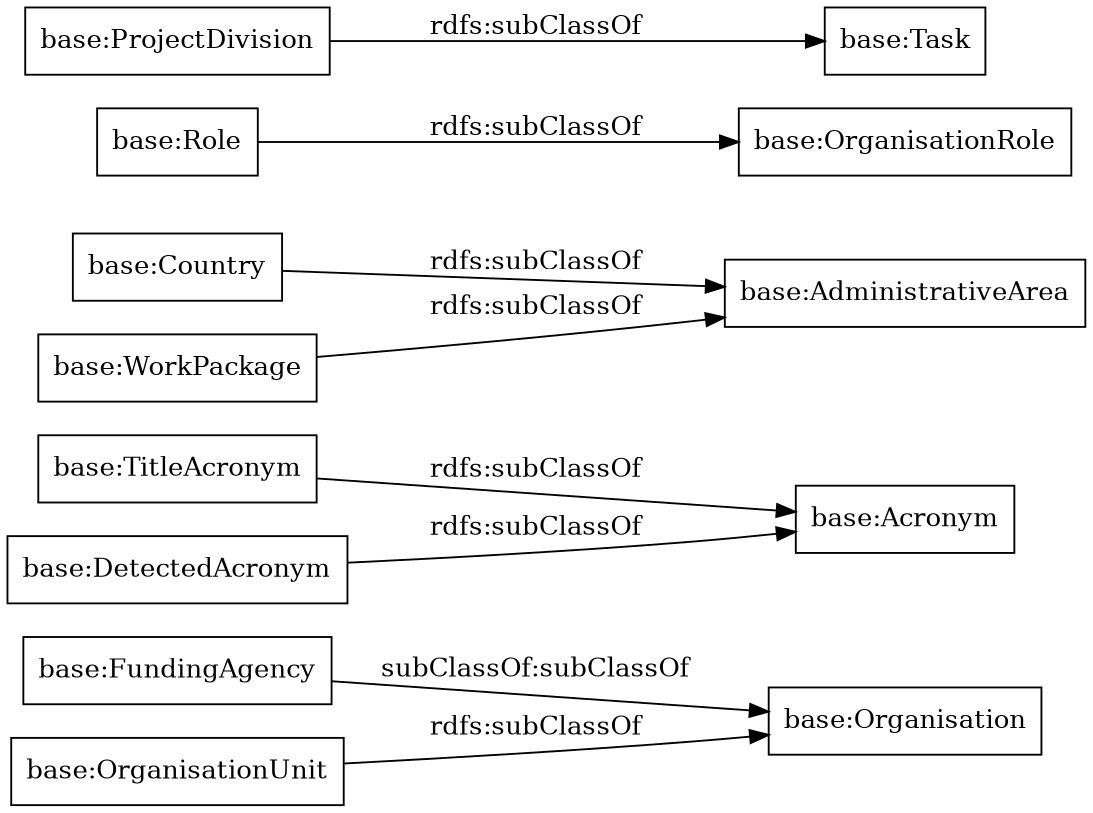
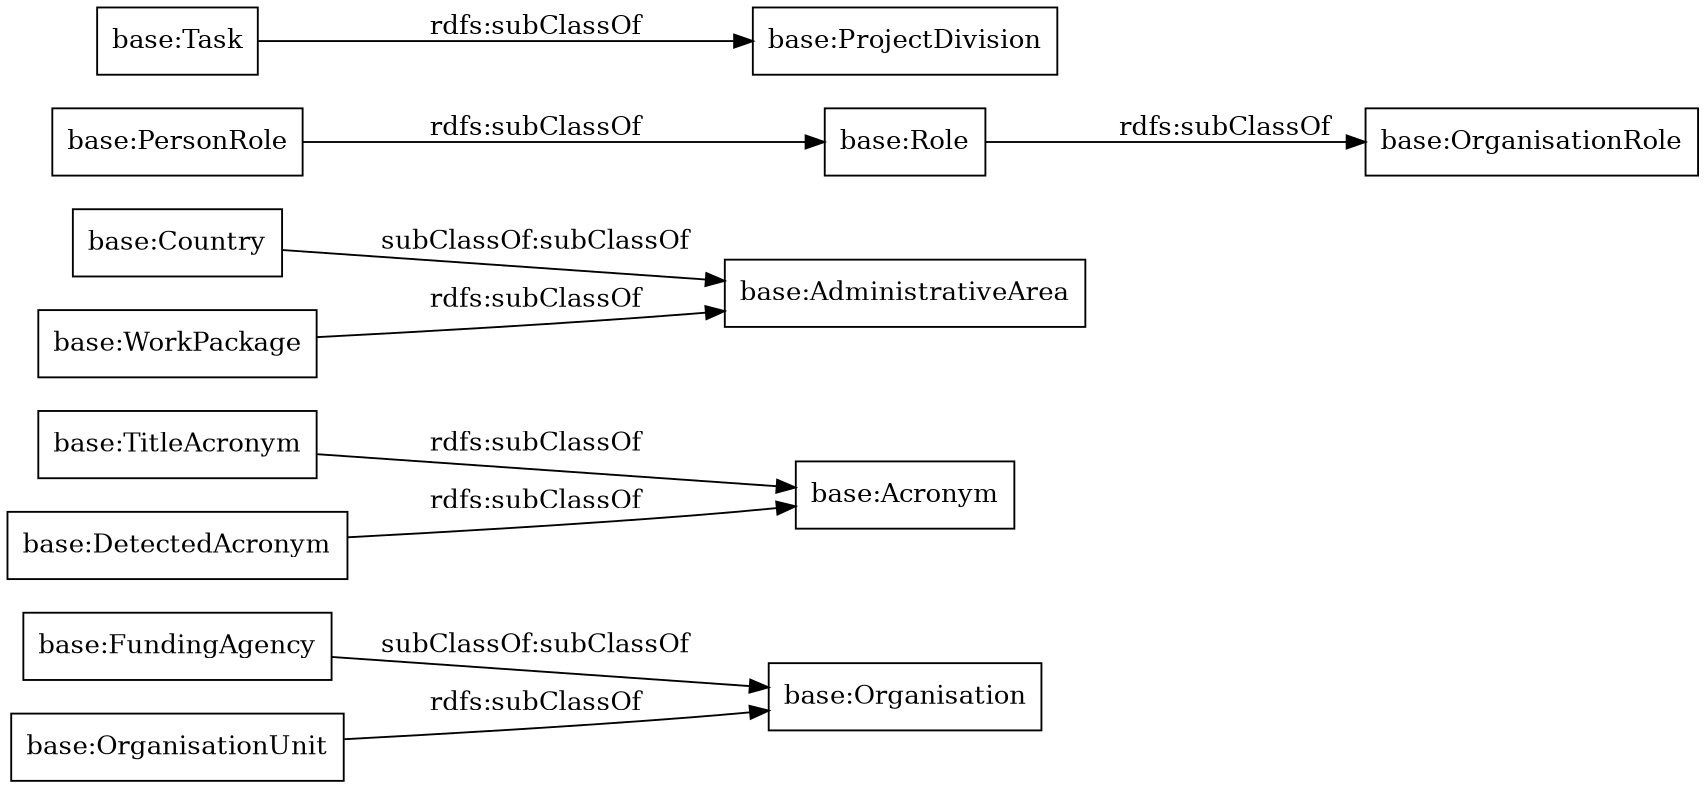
(568, 41) -> (496, 41)
none -> (177, 142)
(536, 262) -> (536, 242)
